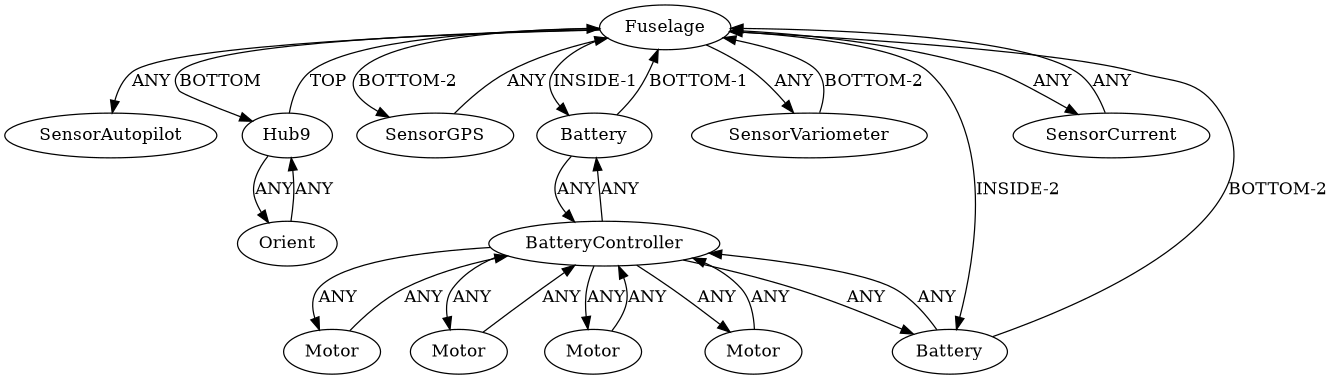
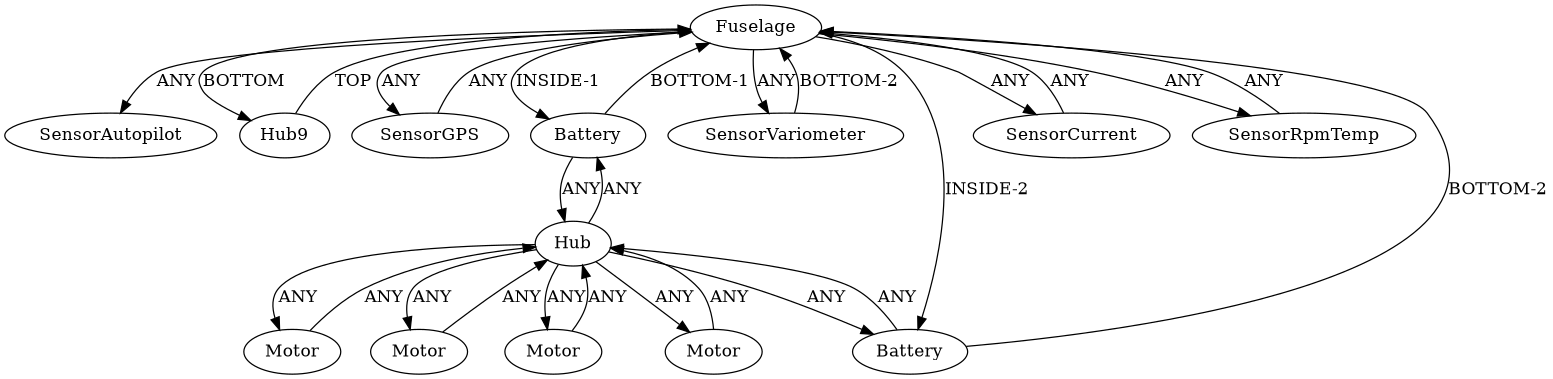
(408, 81) -> (401, 81)
none -> (1304, 135)
(287, 244) -> none
(604, 244) -> (573, 244)
